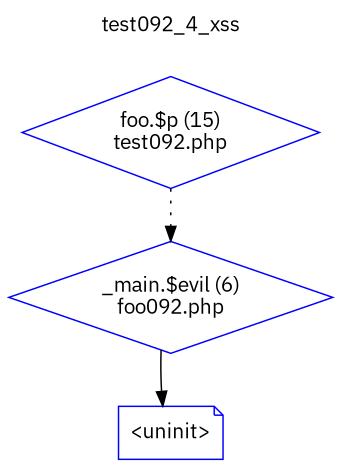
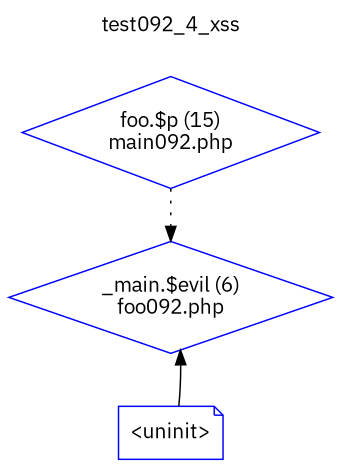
(171, 132) -> (171, 132)
(161, 371) -> (180, 386)
